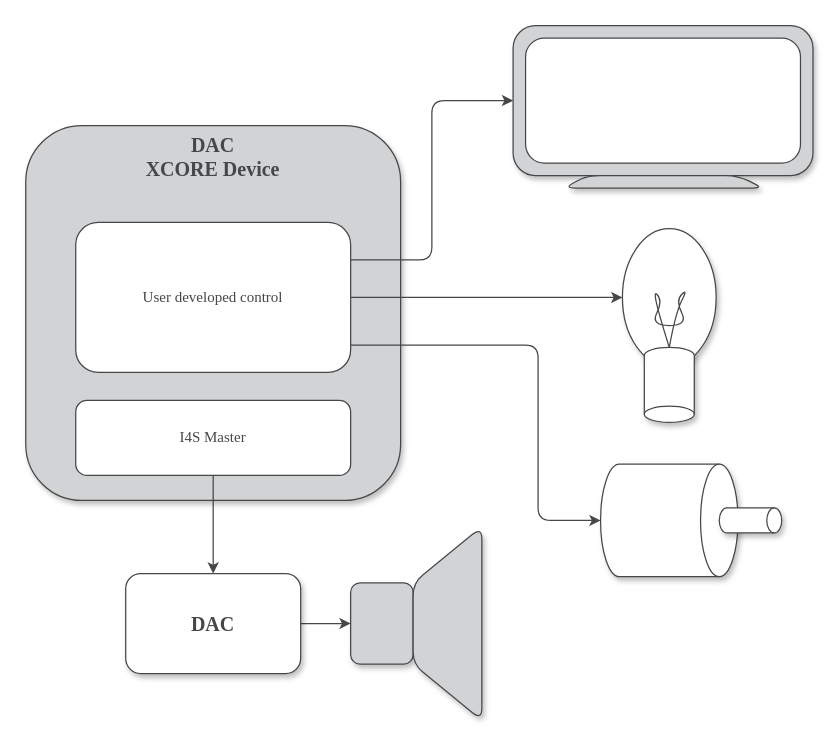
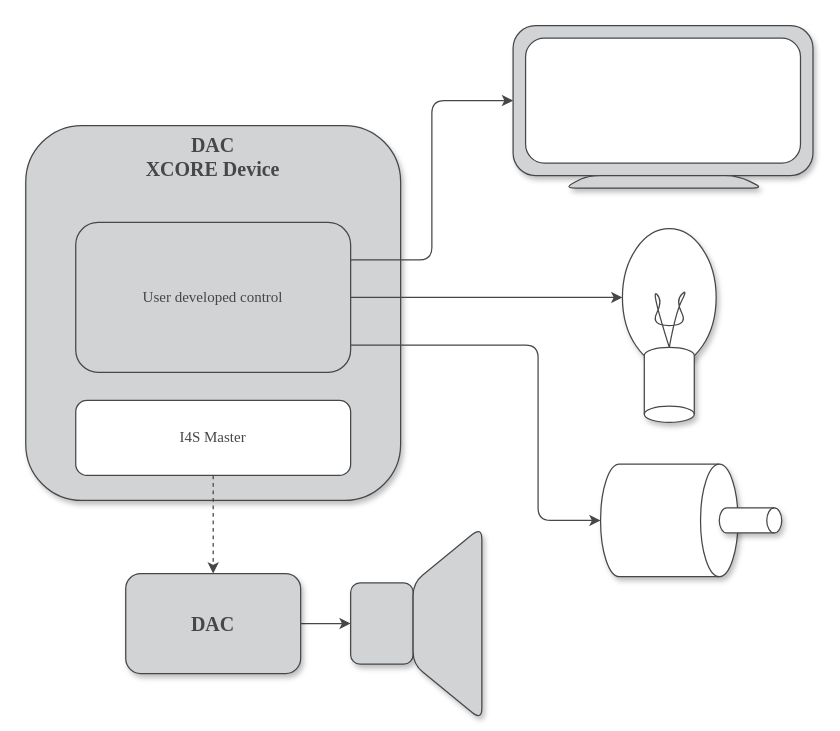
(213, 298) -> (213, 298)
(213, 521) -> (213, 521)
(213, 624) -> (213, 624)
